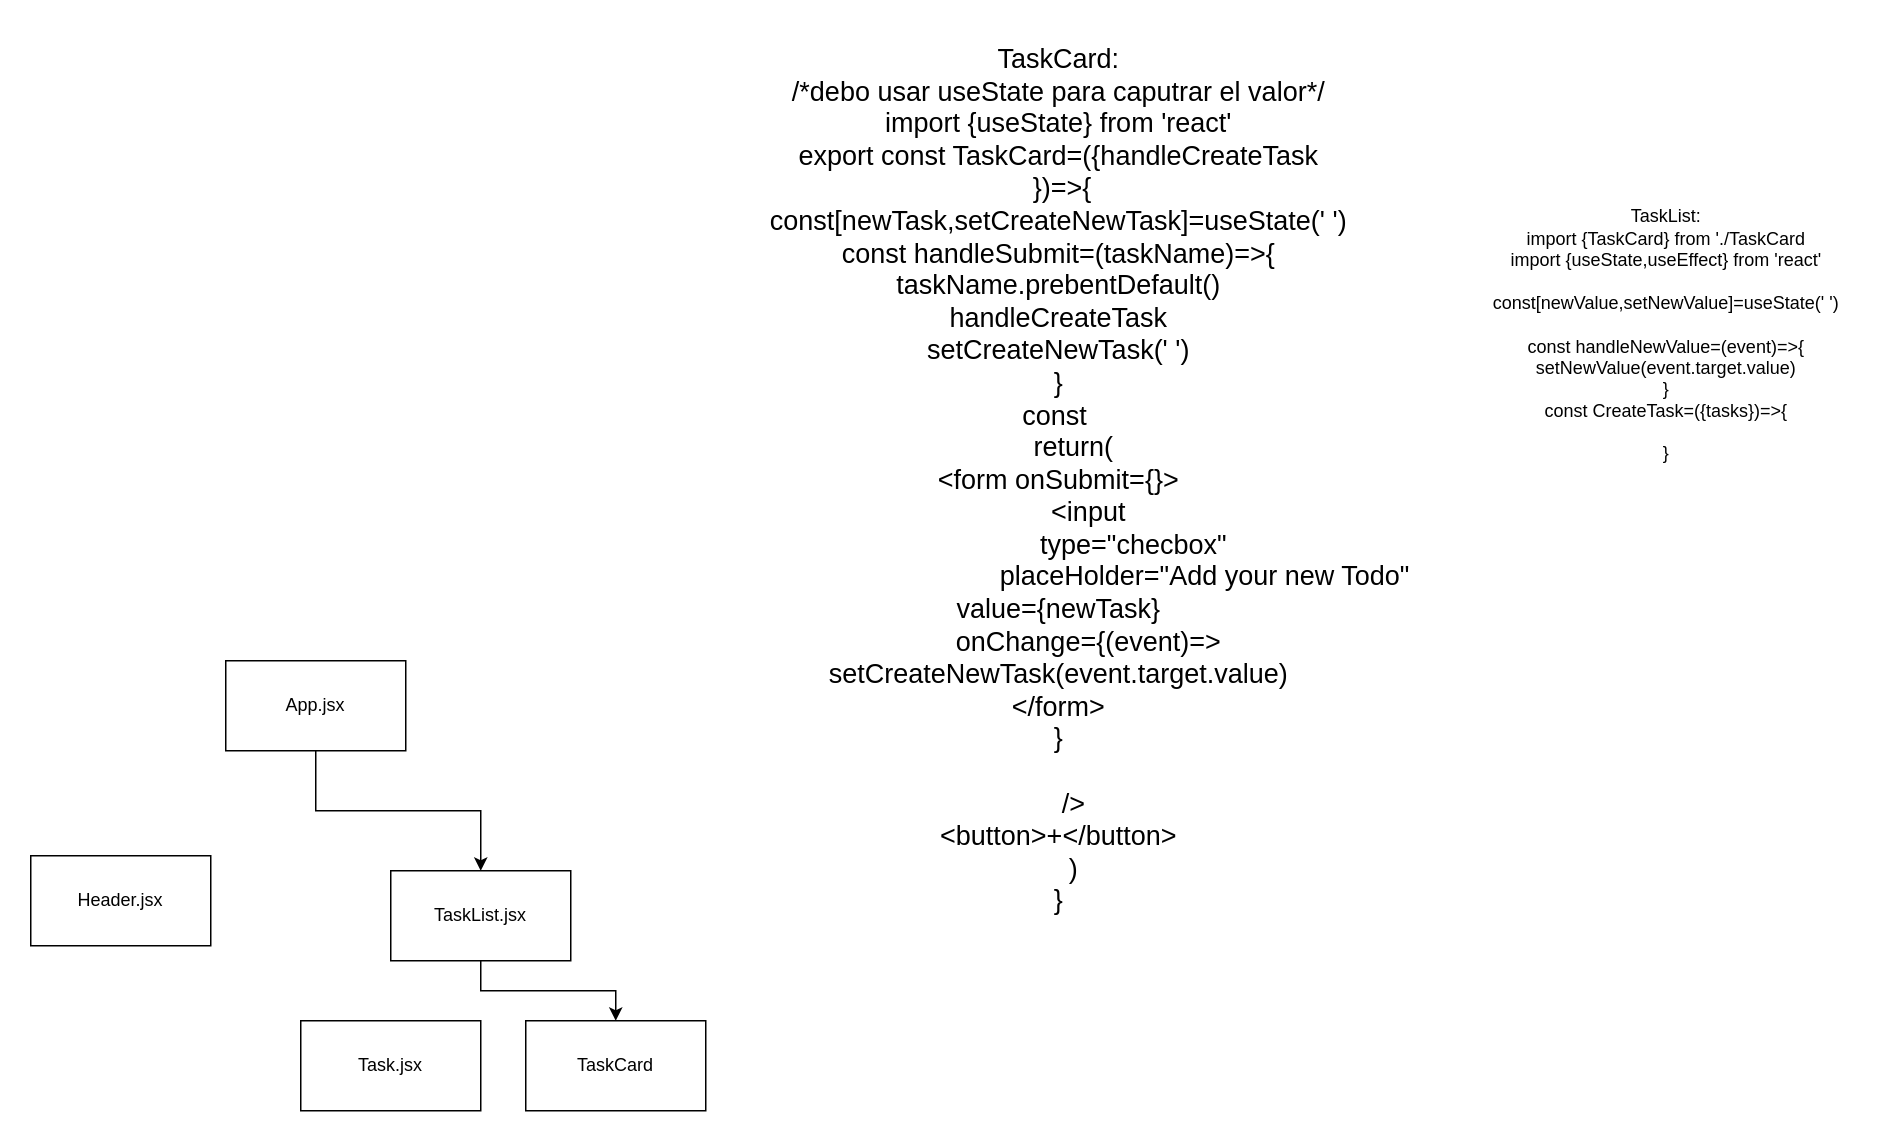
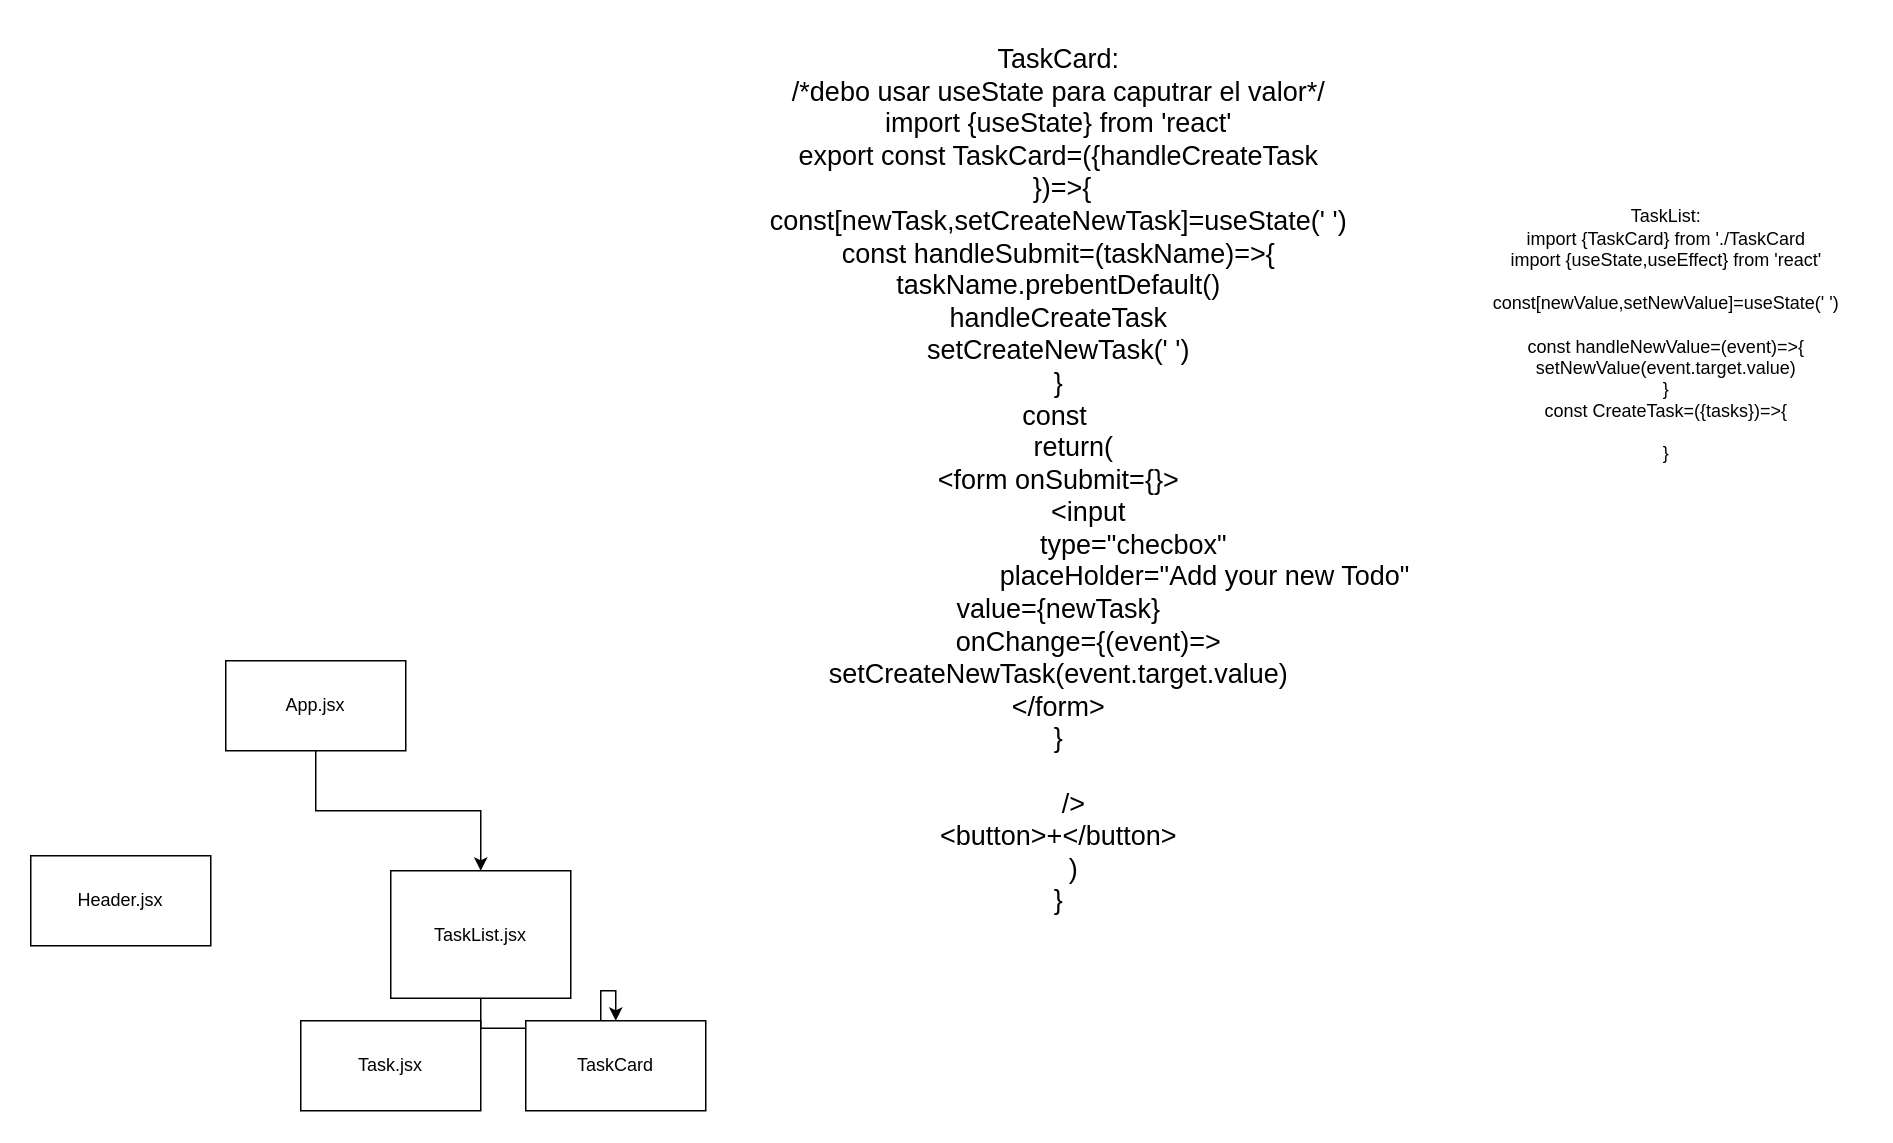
(481, 916) -> (481, 935)
